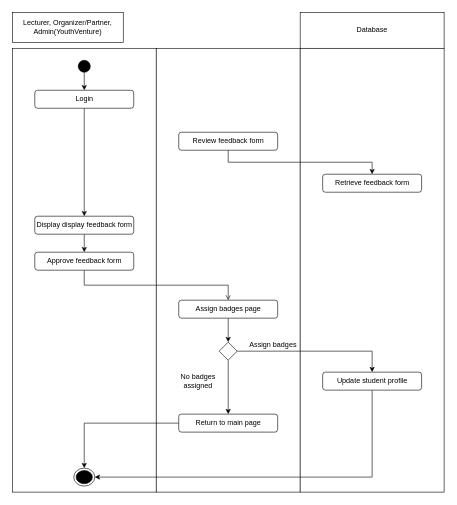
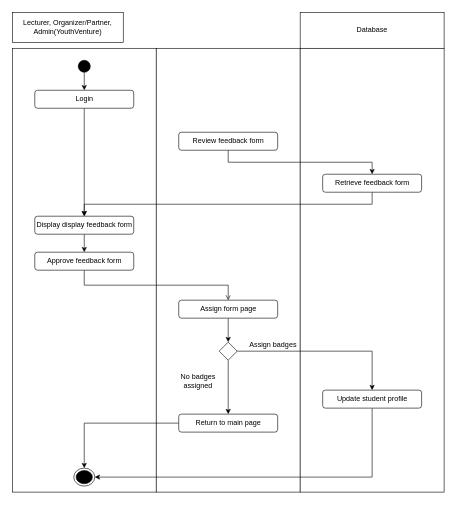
none -> (235, 204)
(229, 309) -> (229, 309)
(372, 381) -> (372, 399)
